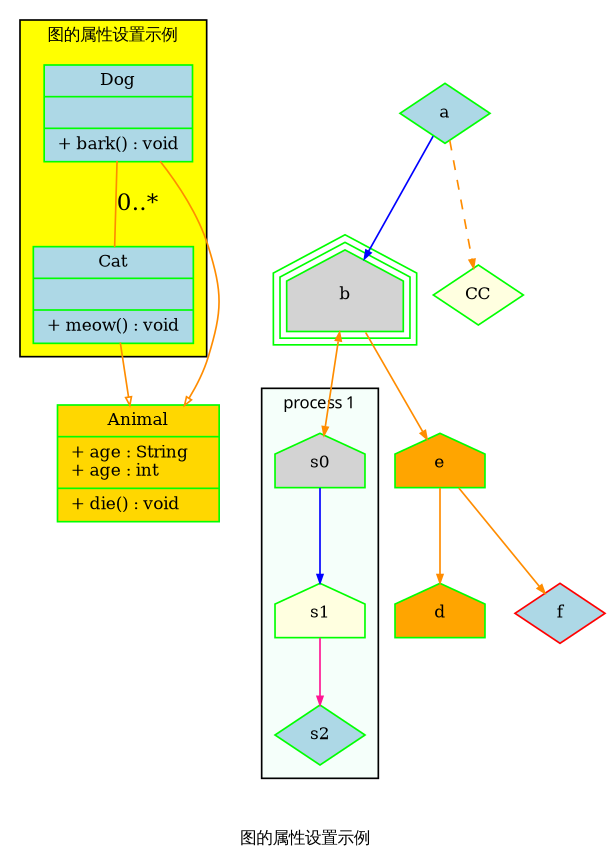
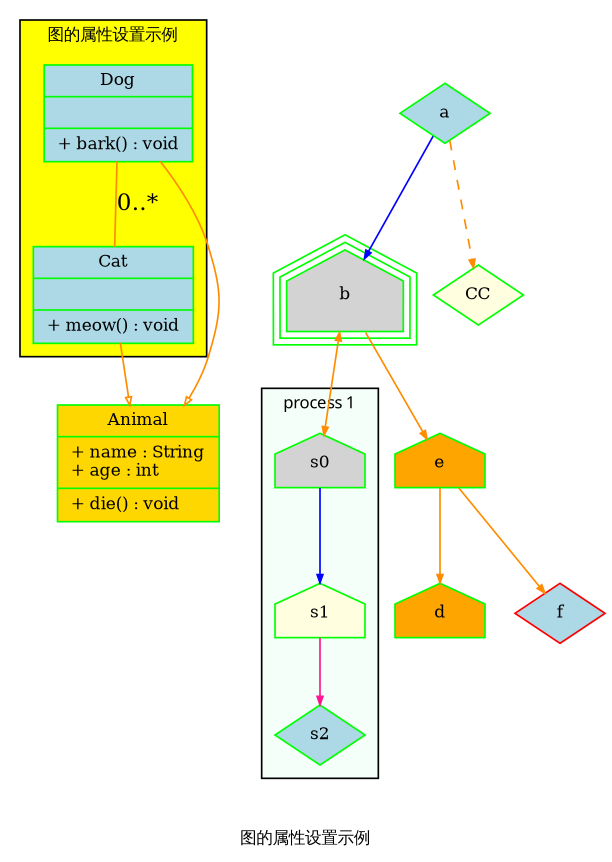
(130, 452) -> (138, 452)
